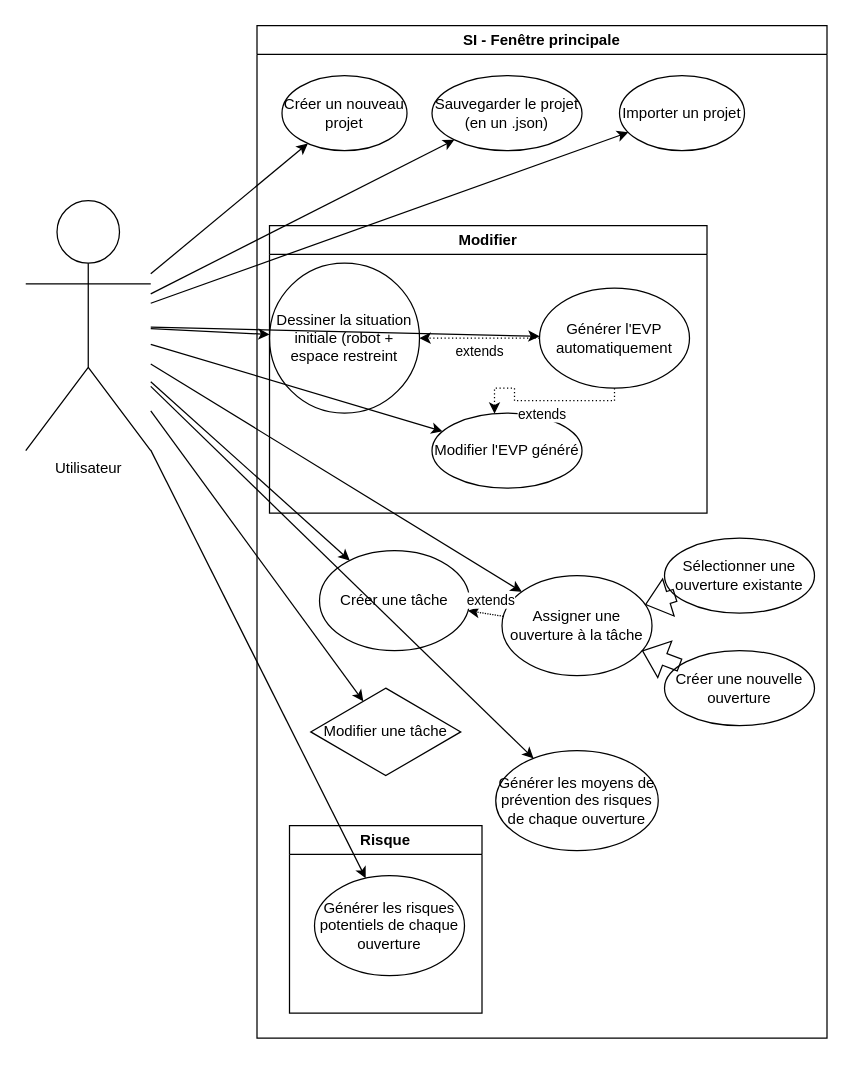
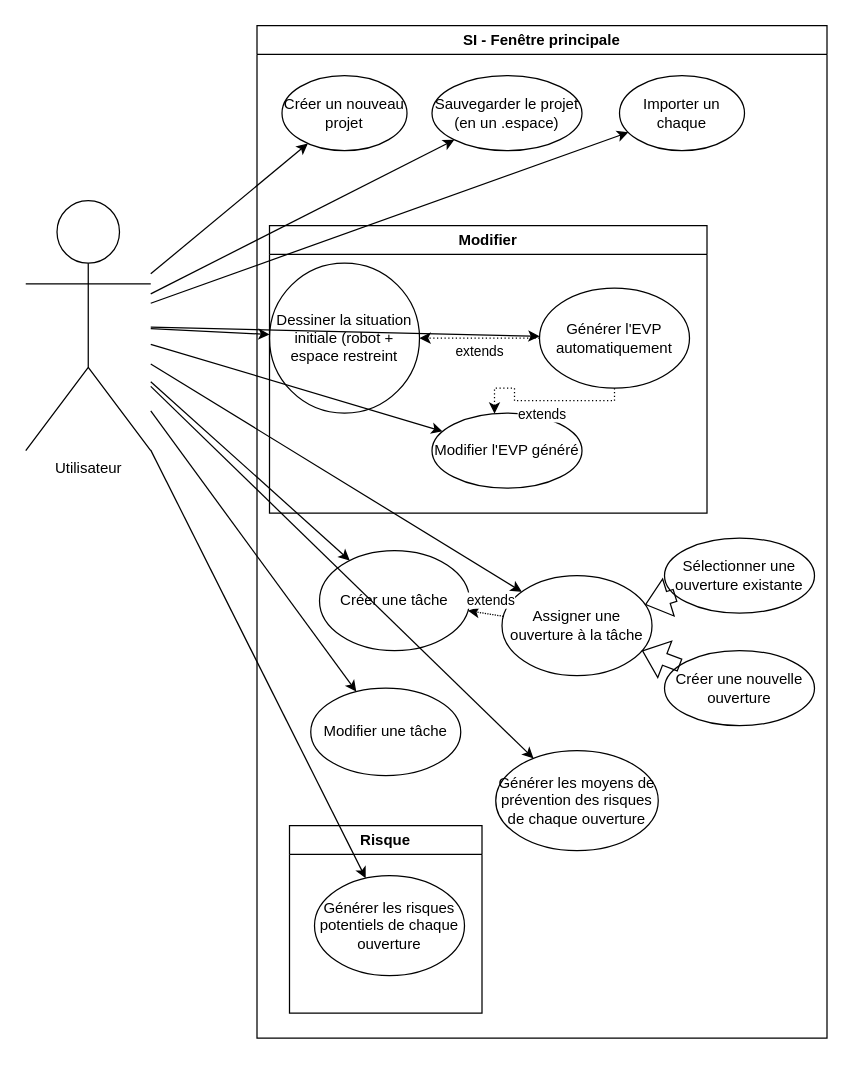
(507, 113) -> (507, 113)
(682, 113) -> (682, 113)
(386, 732) -> (386, 732)
